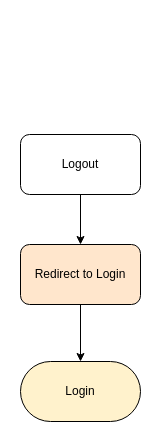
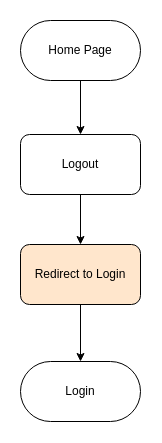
none -> (81, 51)
none -> (81, 104)
(81, 392) -> (81, 392)
